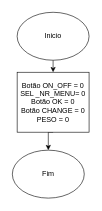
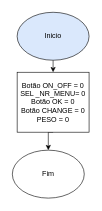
(53, 36) -> (53, 36)
